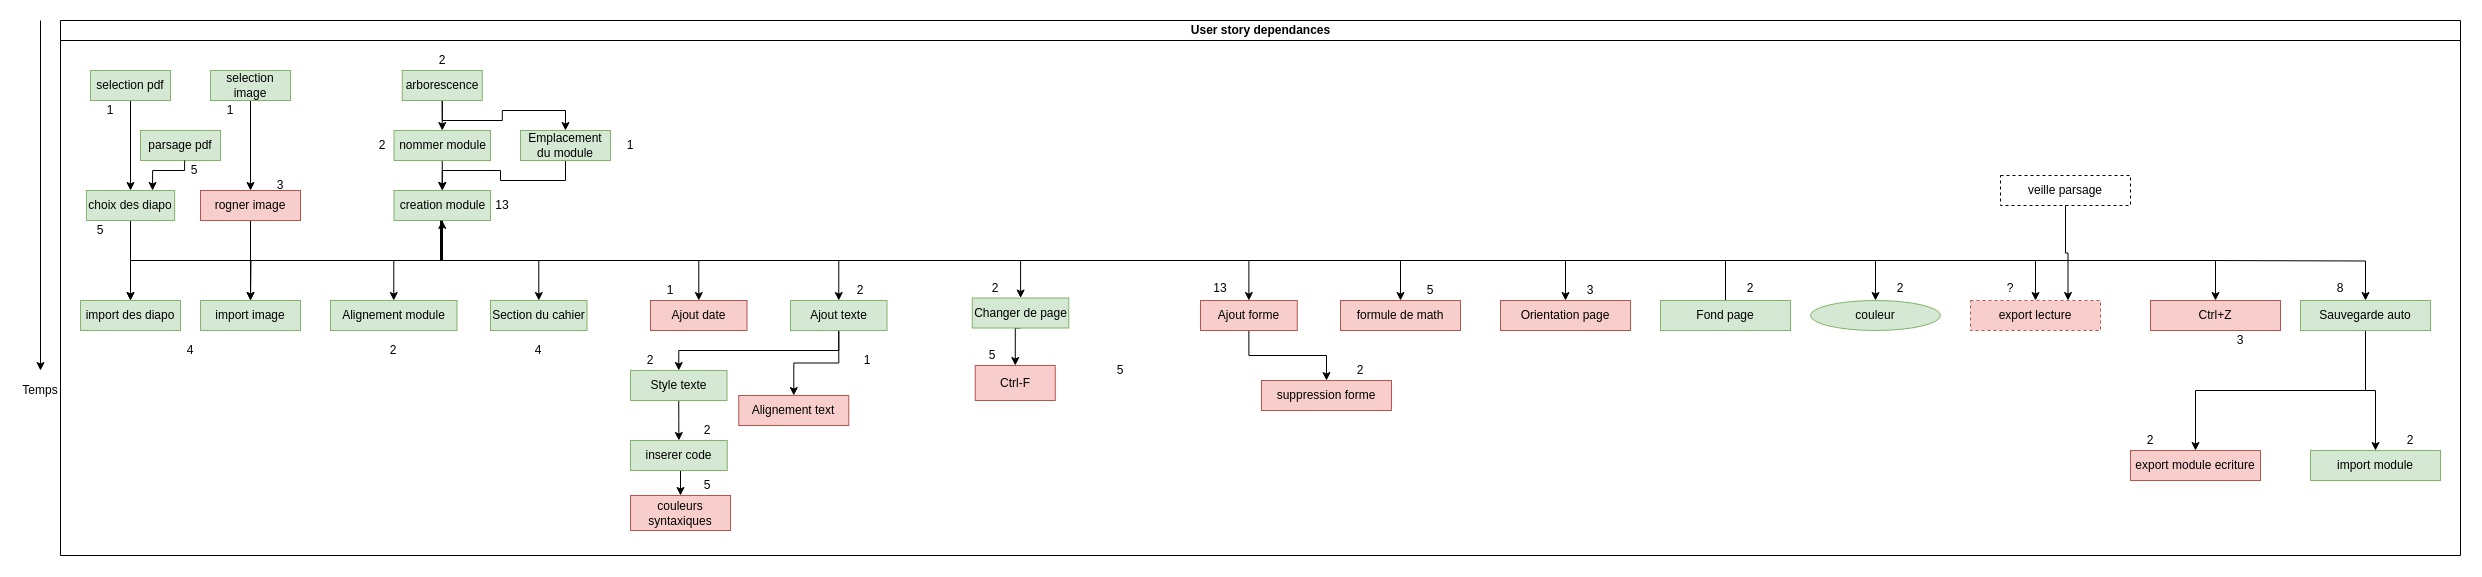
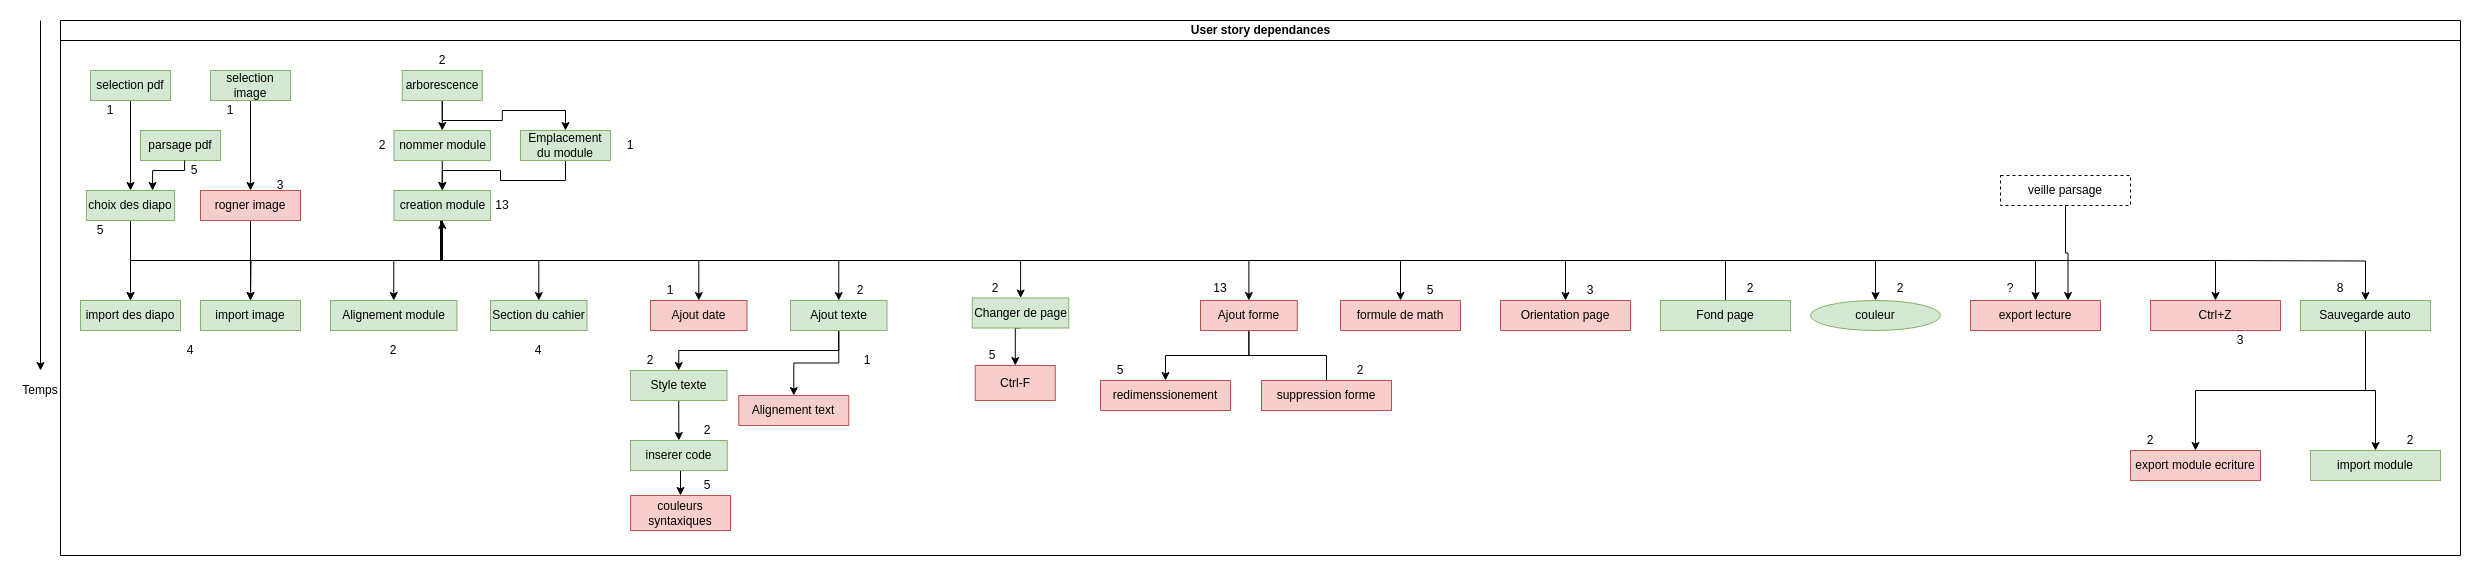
(2036, 316) -> (2036, 316)
none -> (1198, 356)
(1327, 372) -> (1327, 375)
none -> (1166, 396)
